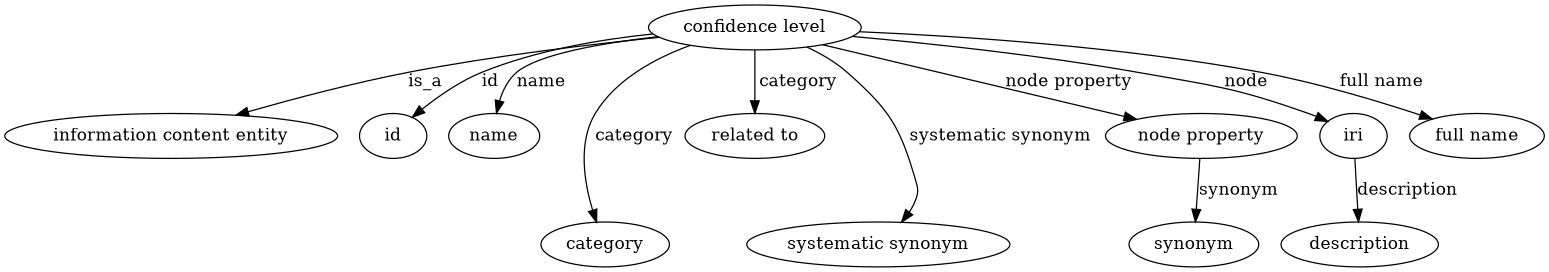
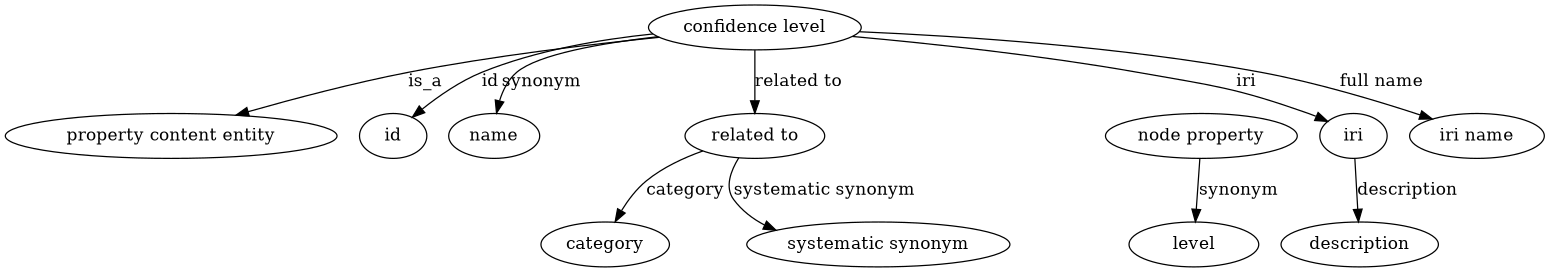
(974, 81) -> none
(542, 82) -> (542, 82)
(799, 82) -> (799, 82)
(1246, 82) -> (1246, 82)
(601, 105) -> (657, 173)
(887, 114) -> (733, 198)
(171, 136) -> (171, 136)
(1477, 136) -> (1477, 136)
(1194, 244) -> (1194, 244)
